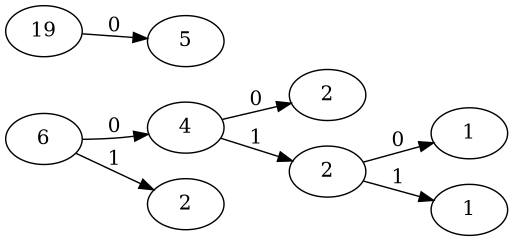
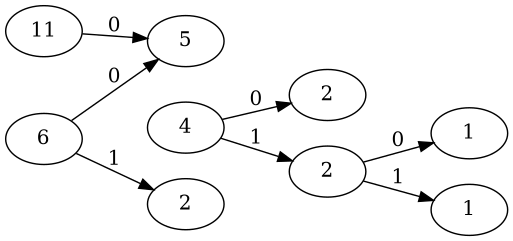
(44, 31) -> (44, 31)
(108, 139) -> (109, 94)
